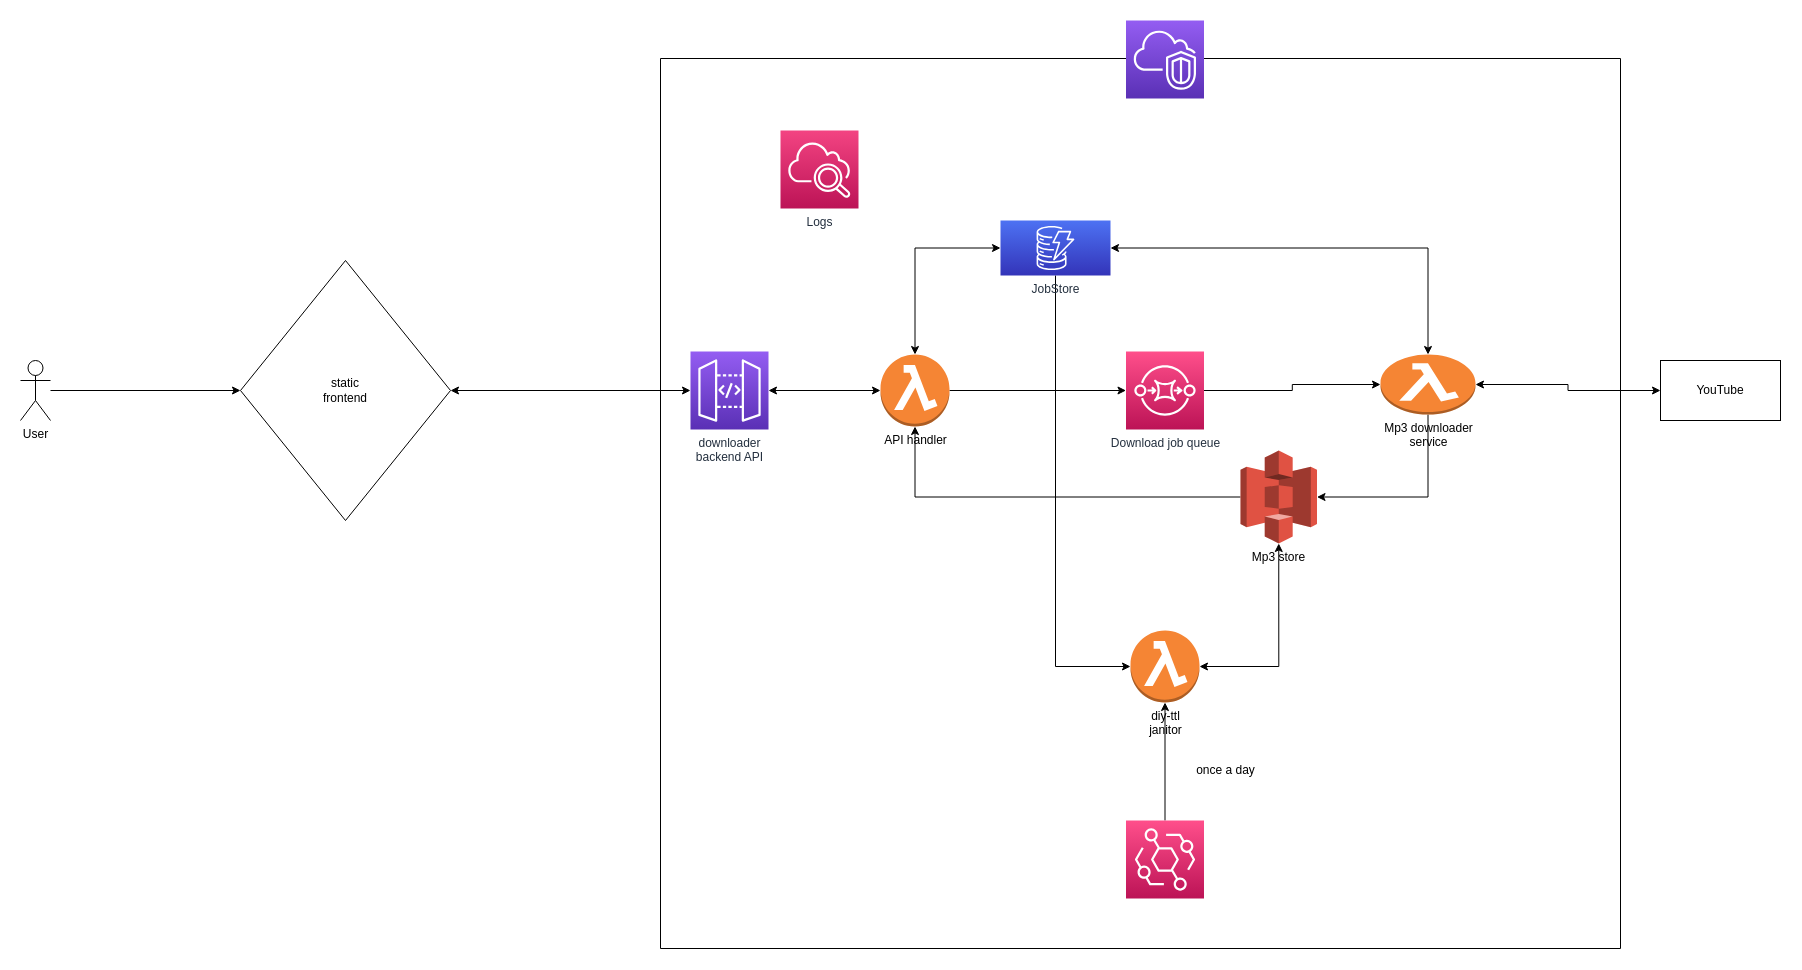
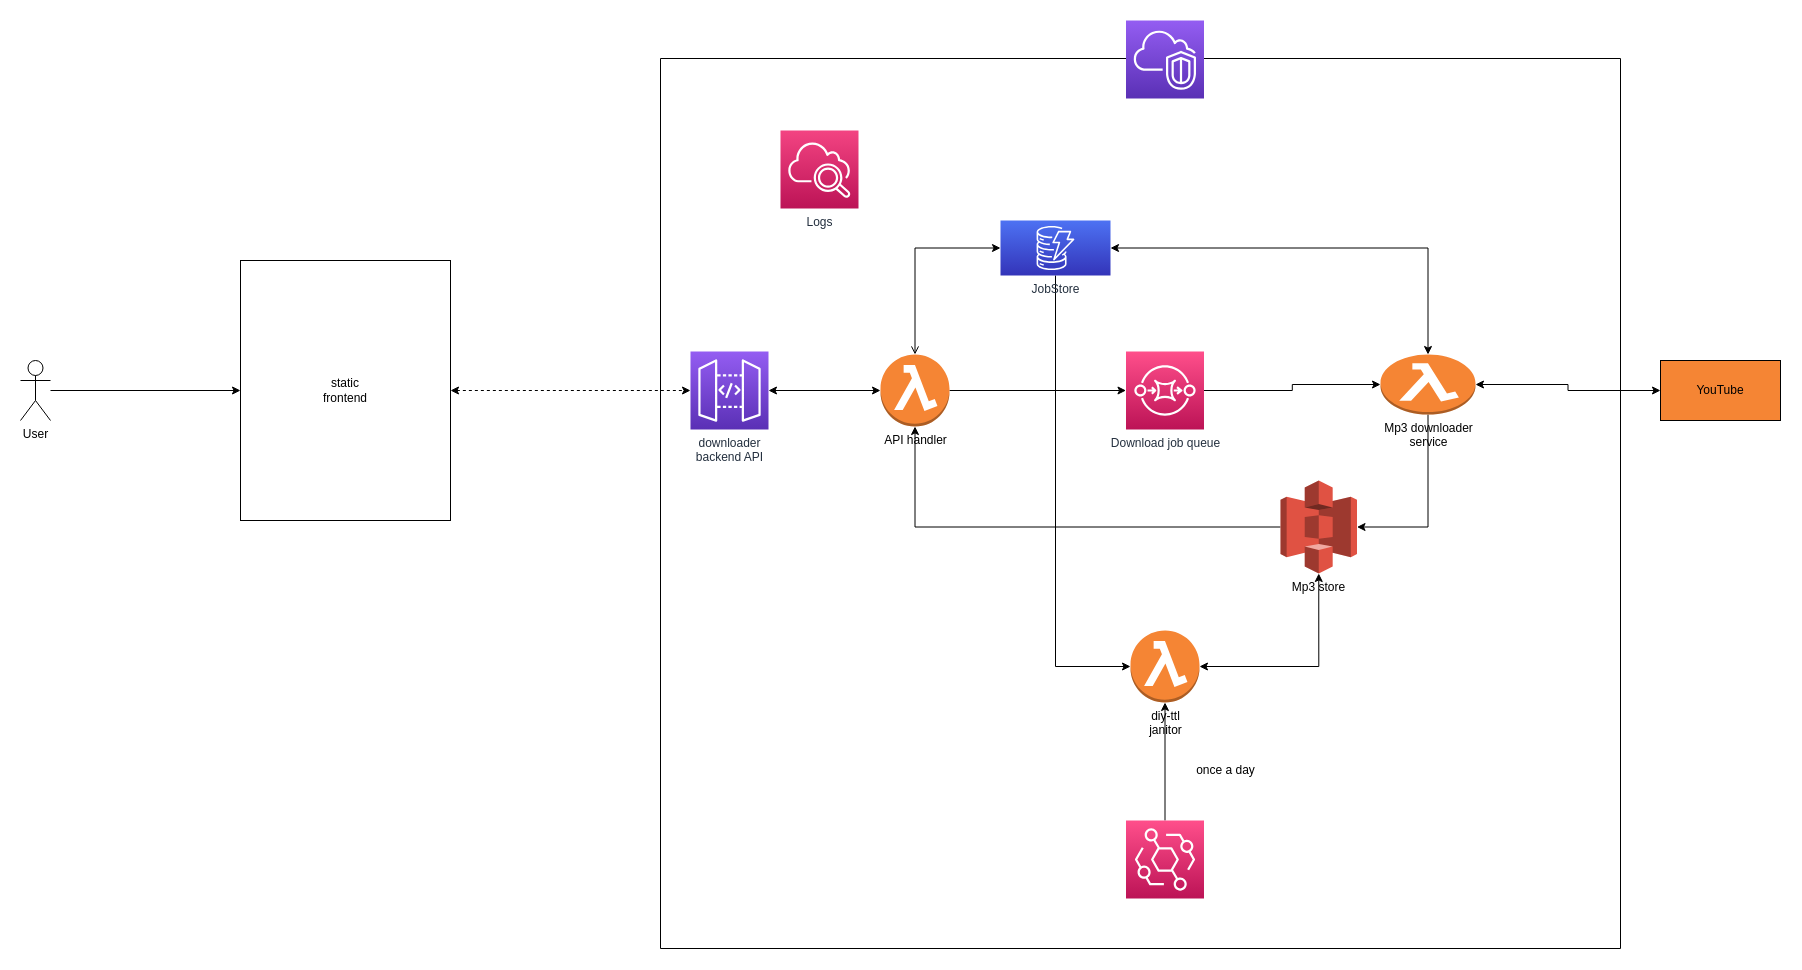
(915, 346) -> (915, 347)
(346, 391) -> (346, 391)
(571, 391) -> (571, 391)
(1721, 391) -> (1721, 391)
(1279, 497) -> (1319, 527)
